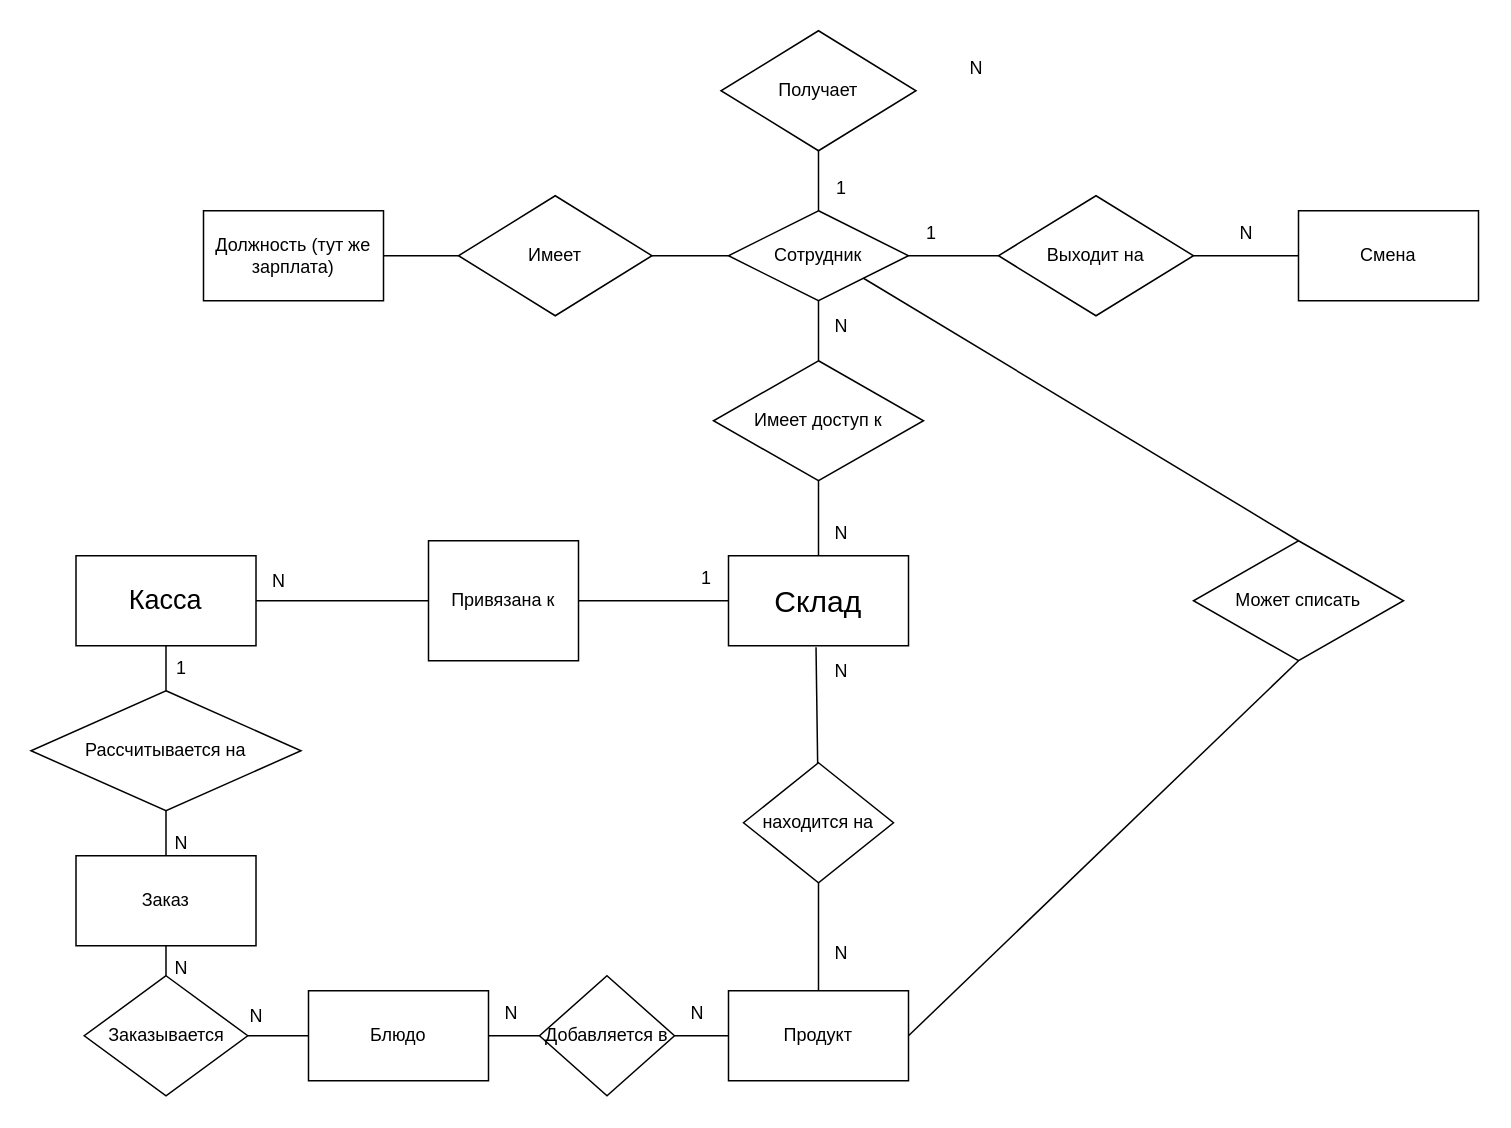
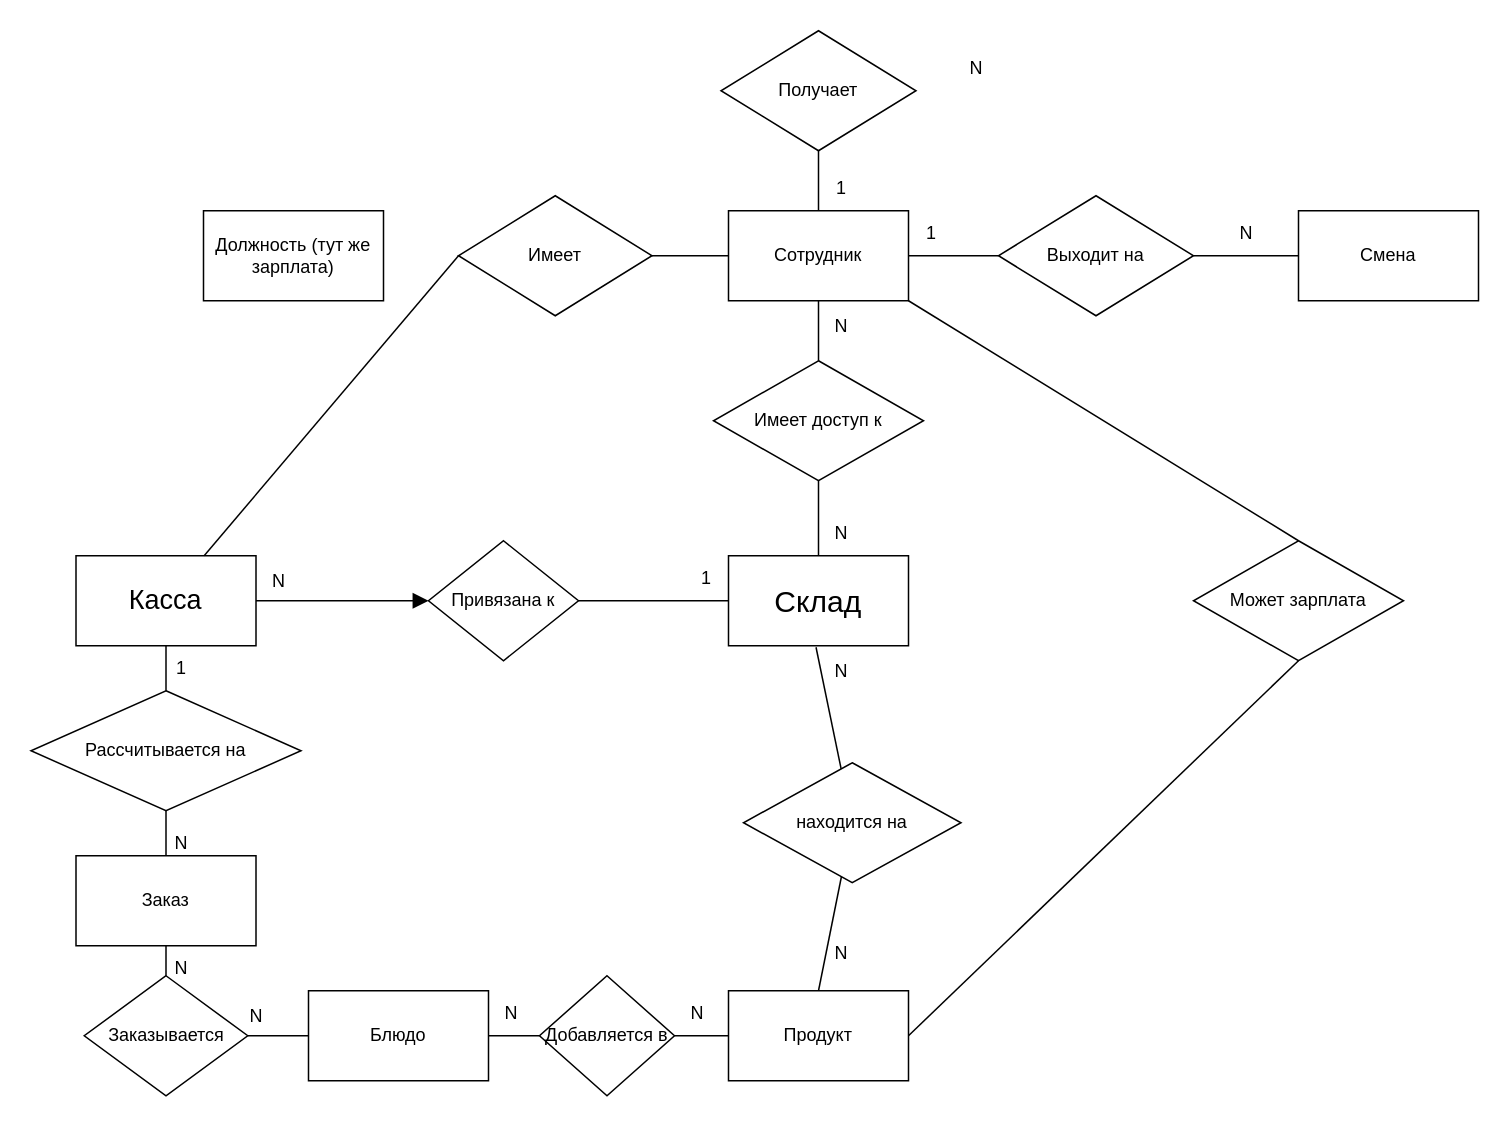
(421, 256) -> (331, 405)
(818, 256) -> (818, 256)
(419, 601) -> (412, 601)
(503, 601) -> (503, 601)
(1298, 601) -> (1298, 601)
(818, 823) -> (852, 823)
